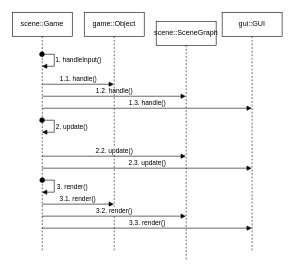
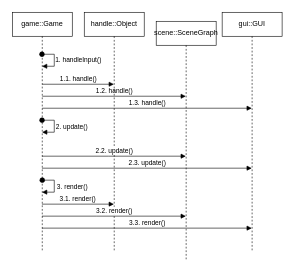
(42, 24) -> (42, 24)
(114, 24) -> (114, 24)
